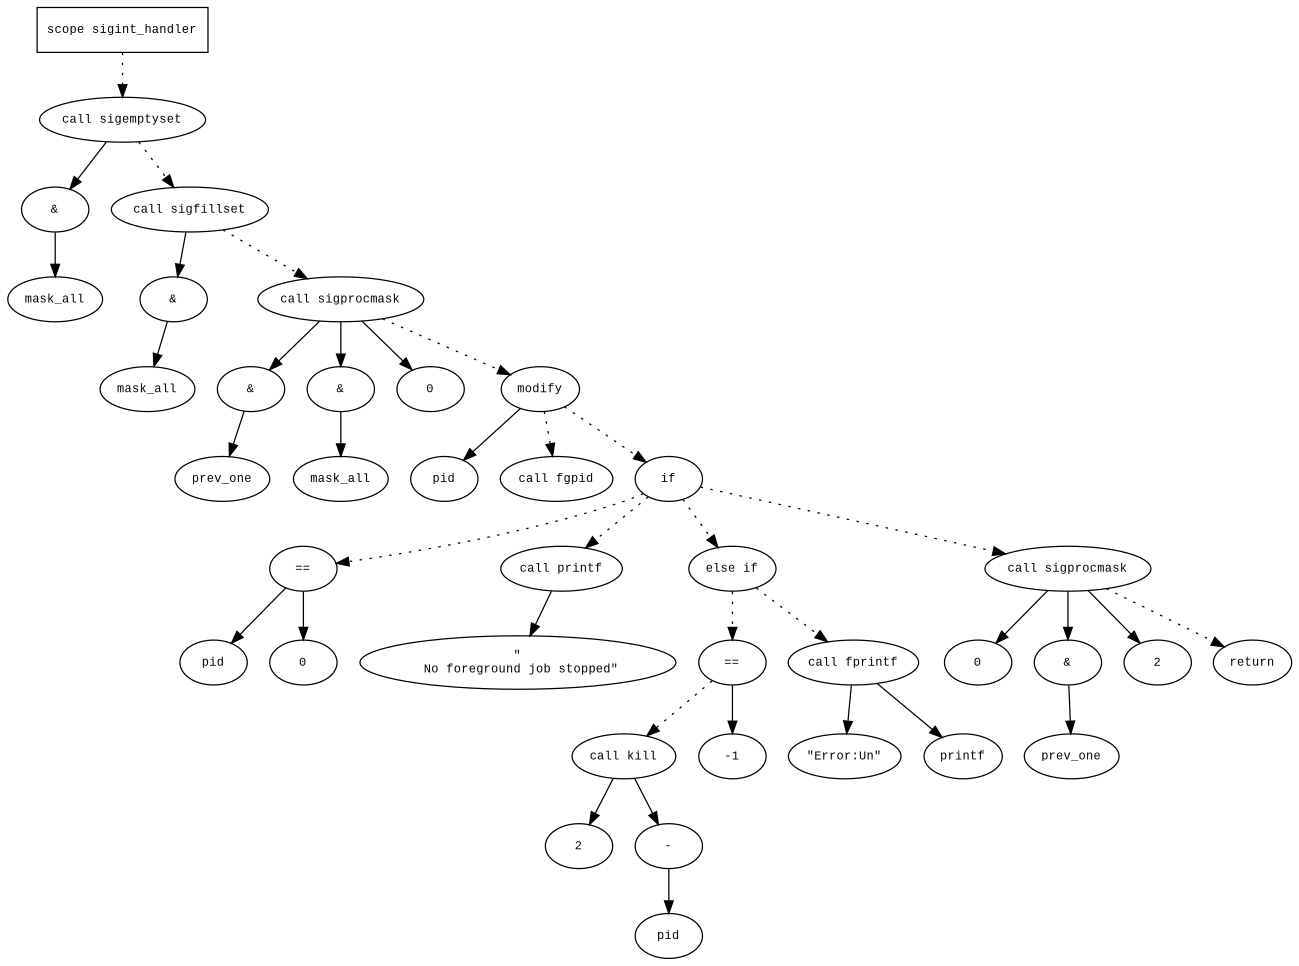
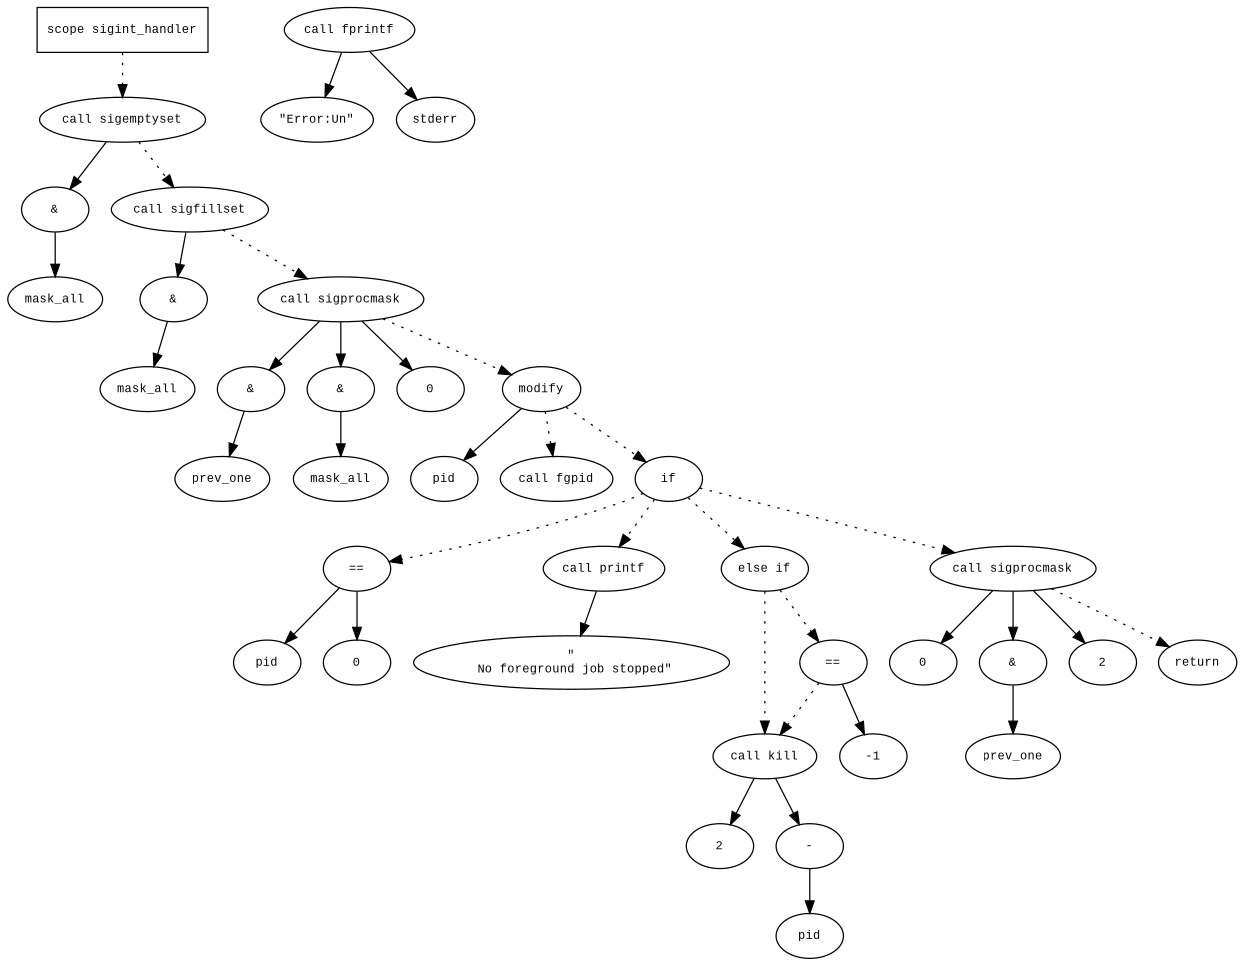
(787, 611) -> (765, 656)
(963, 756) -> (436, 120)
